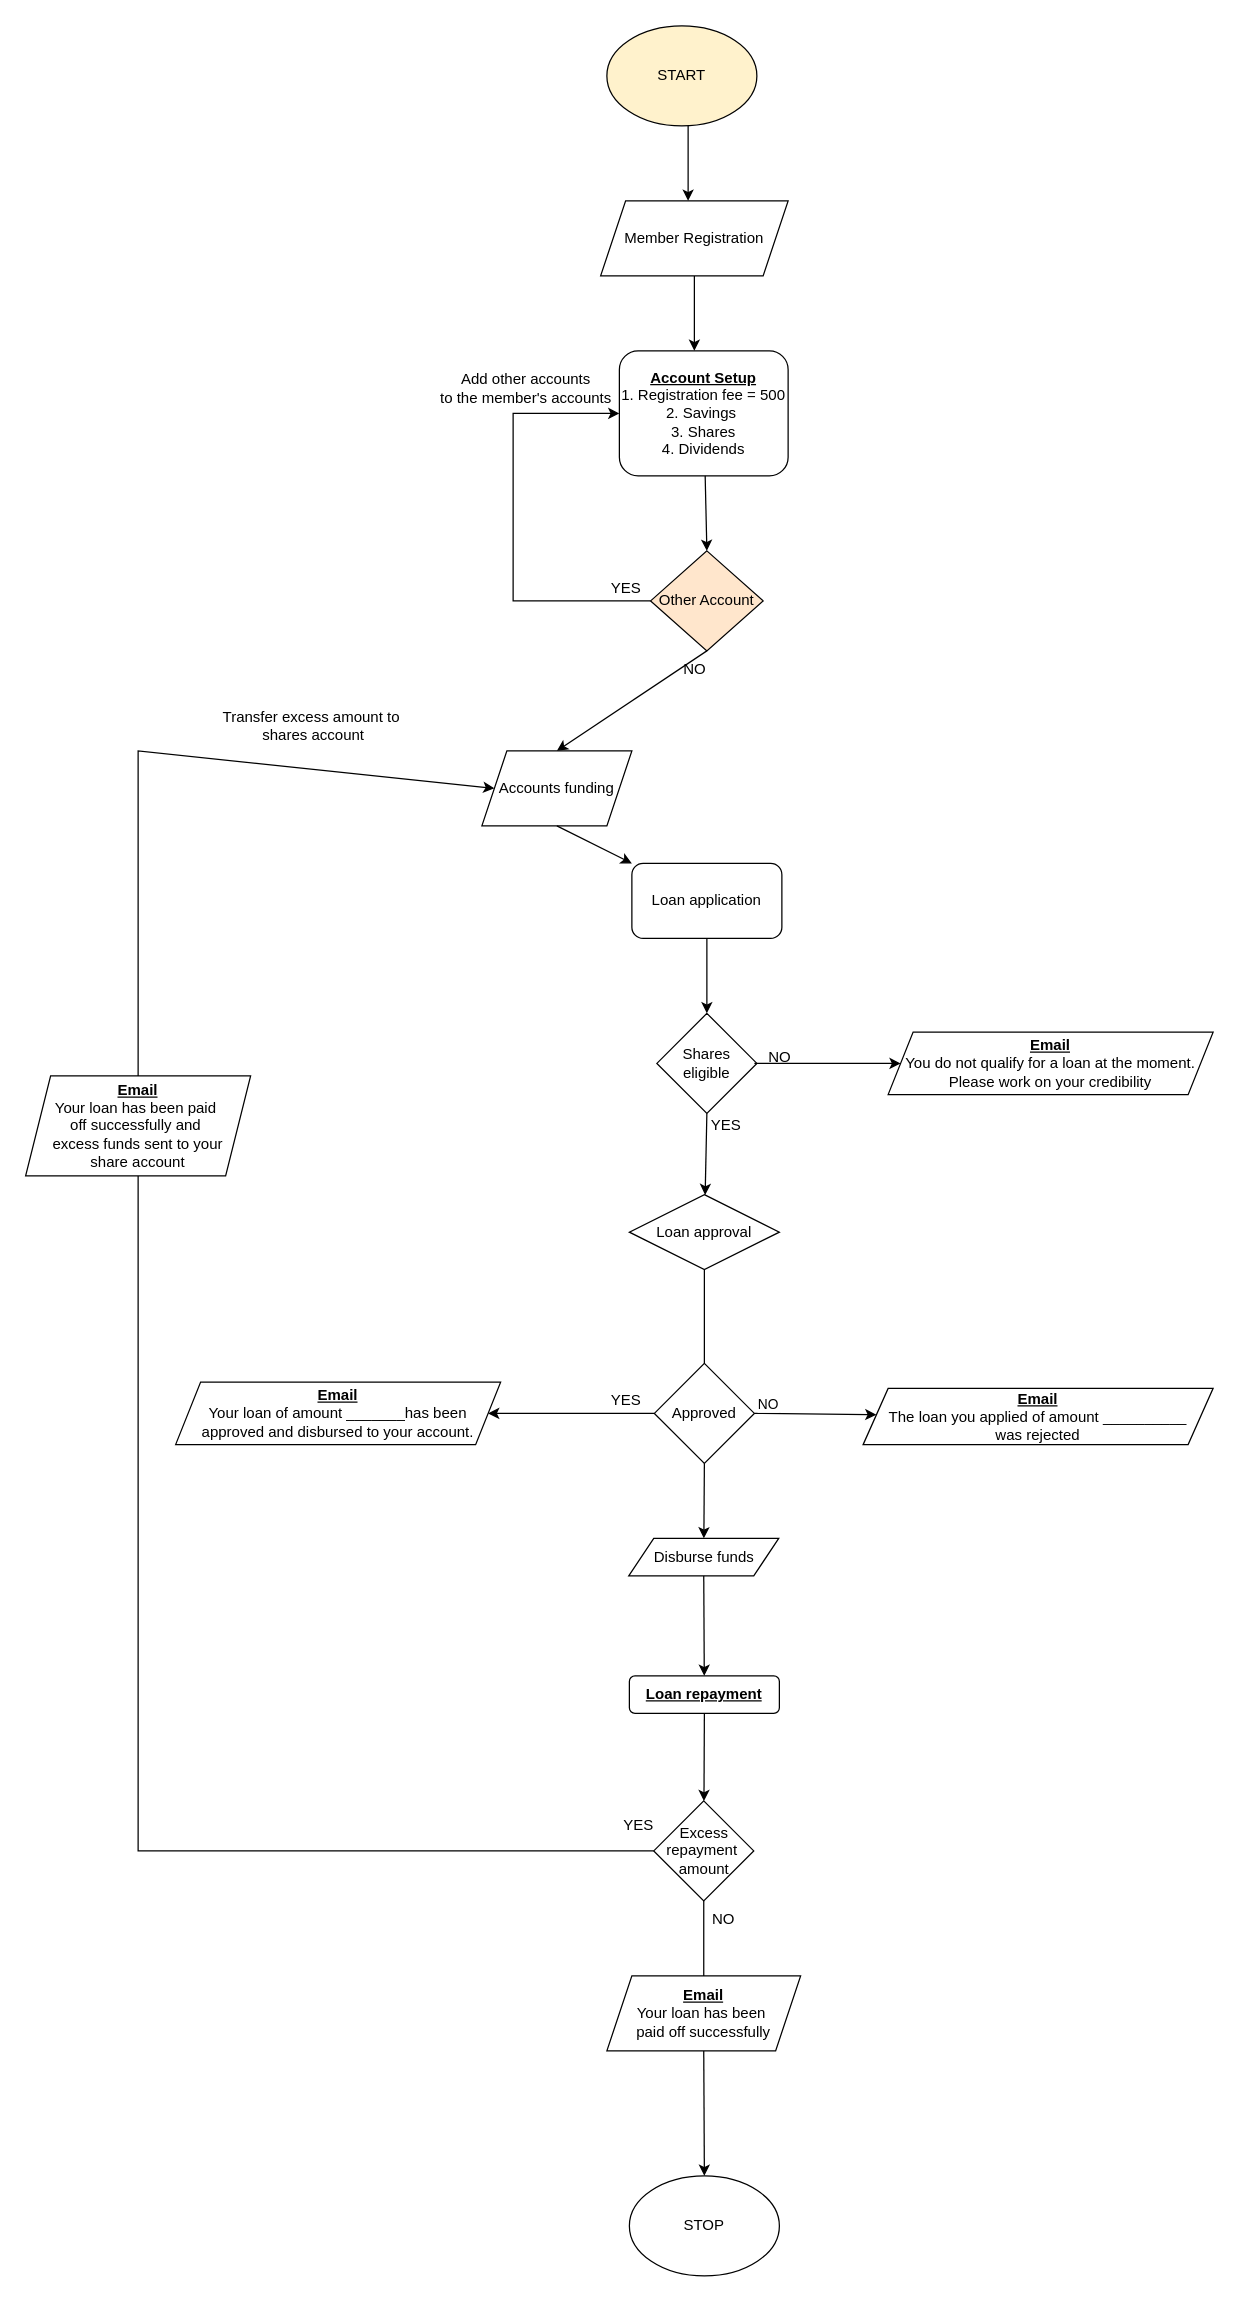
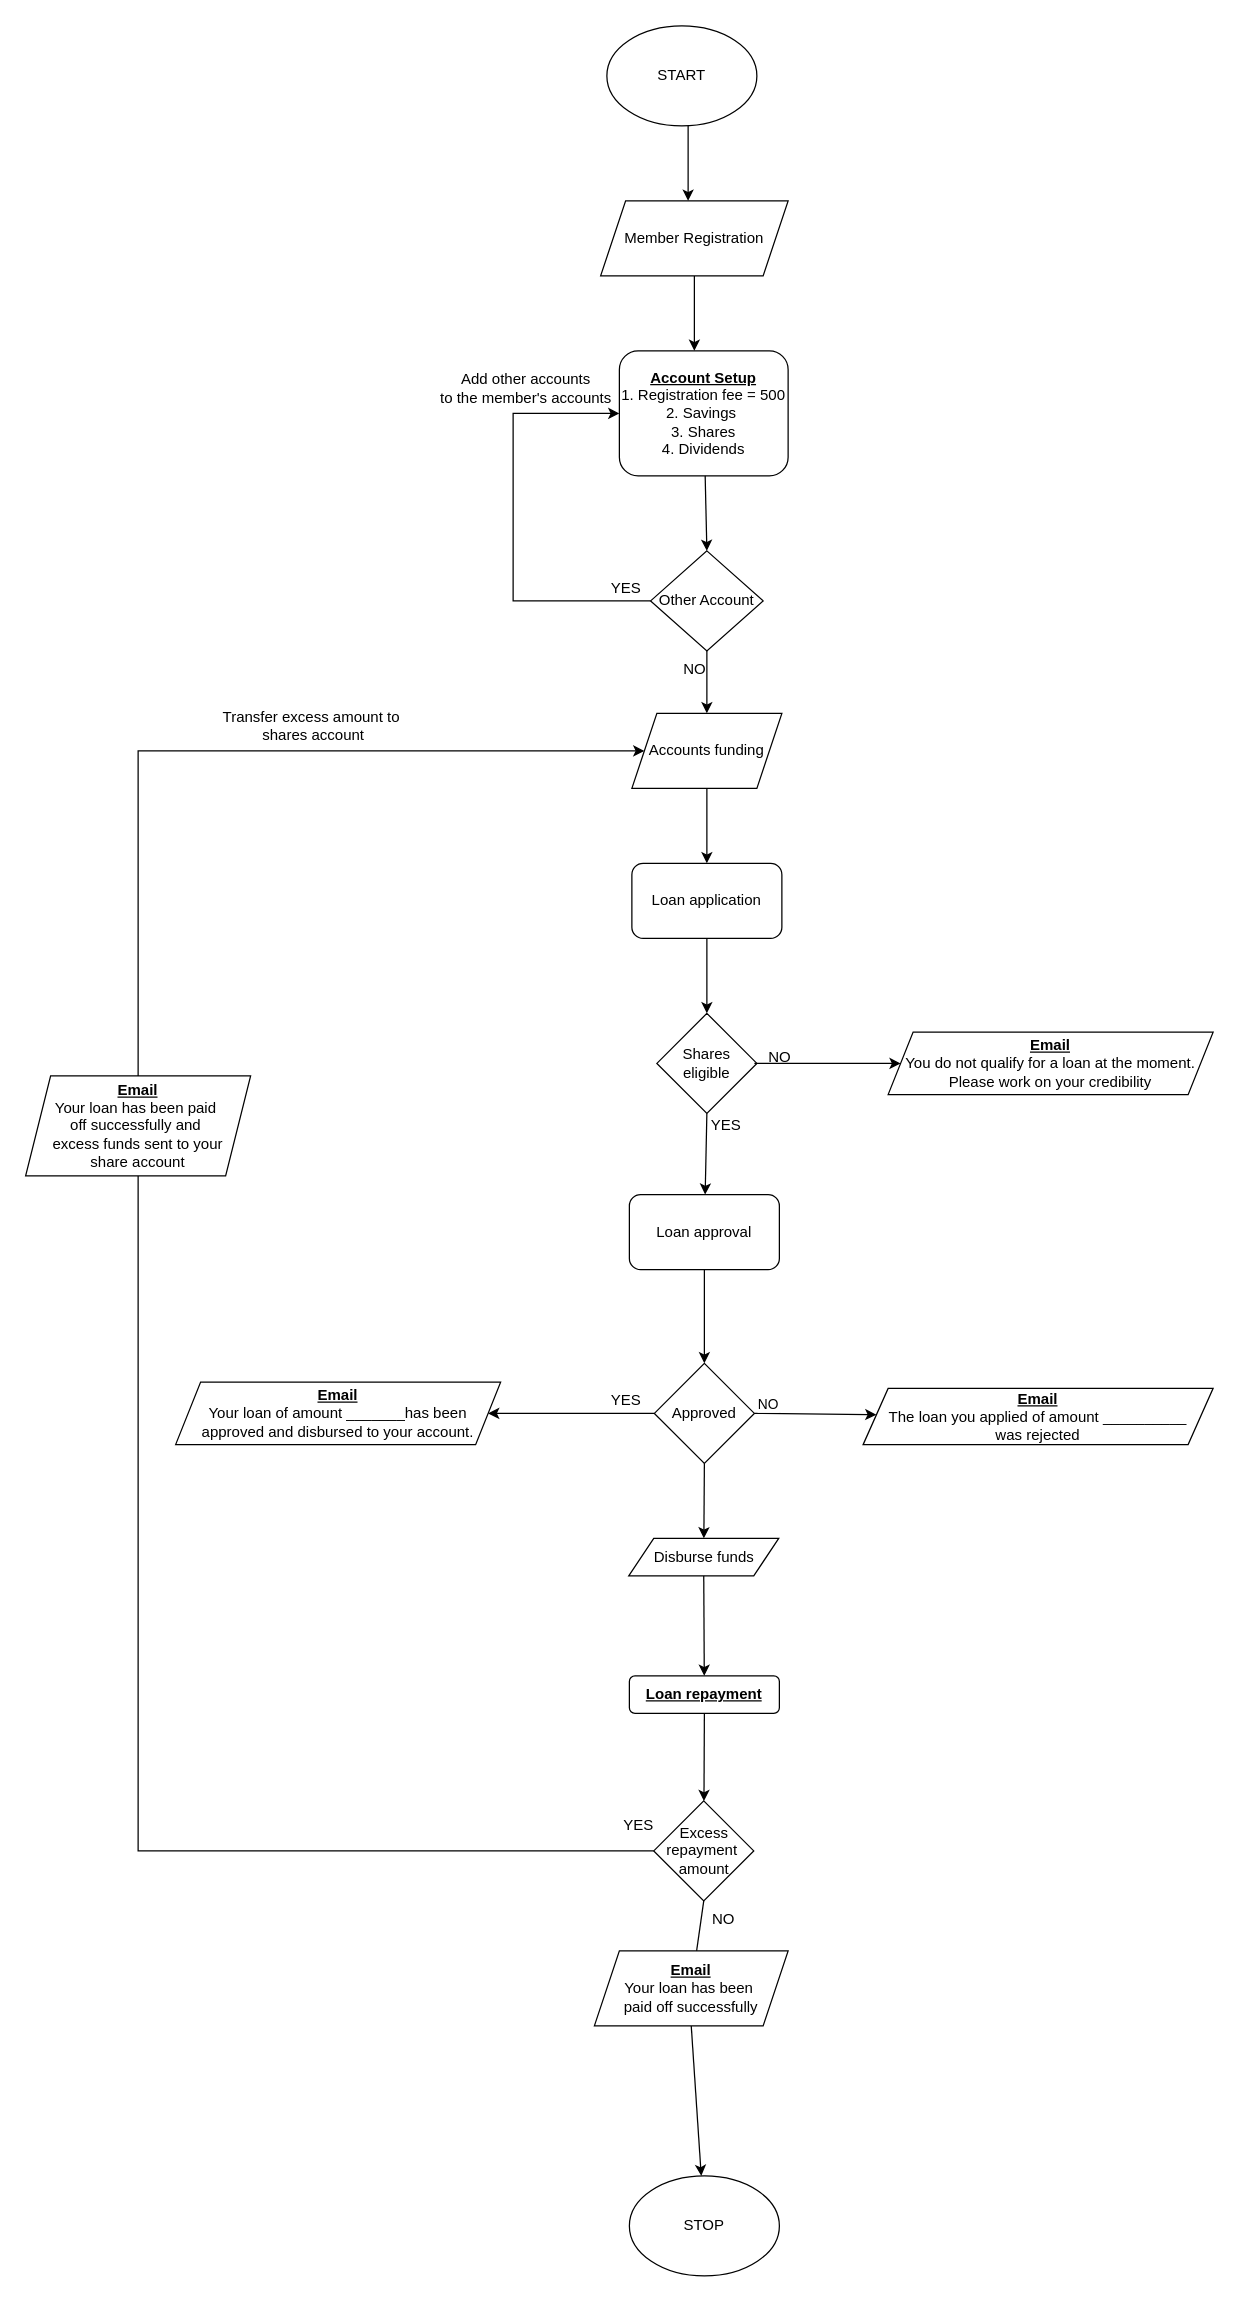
(682, 76) -> (682, 76)
(707, 601) -> (707, 601)
(557, 788) -> (707, 751)
(704, 1232) -> (704, 1232)
(704, 1357) -> (704, 1353)
(704, 2013) -> (691, 1988)
